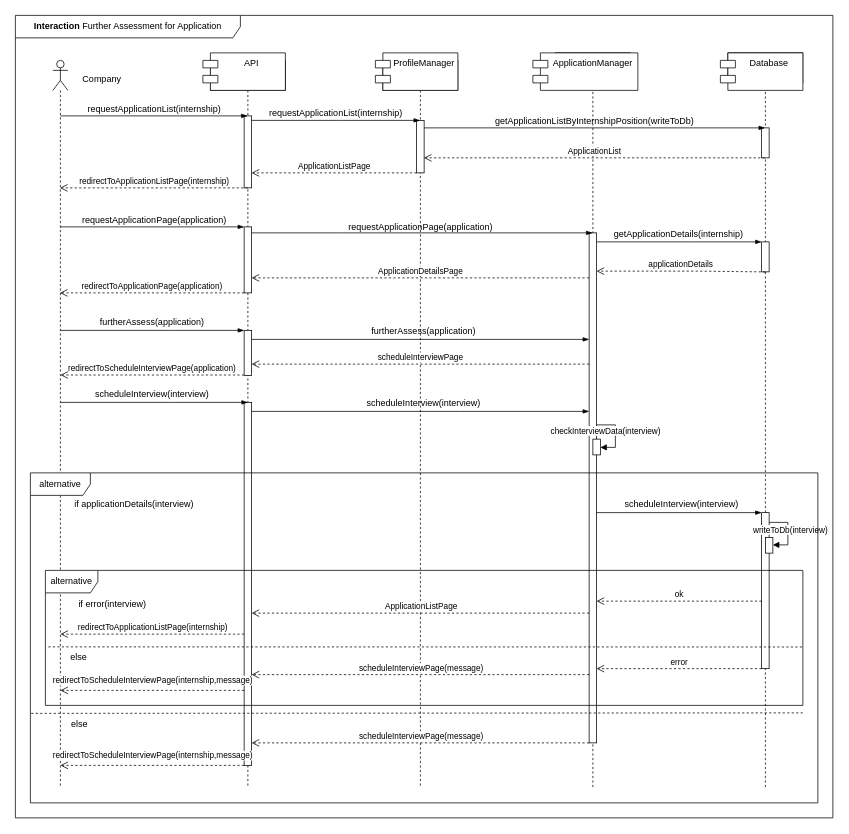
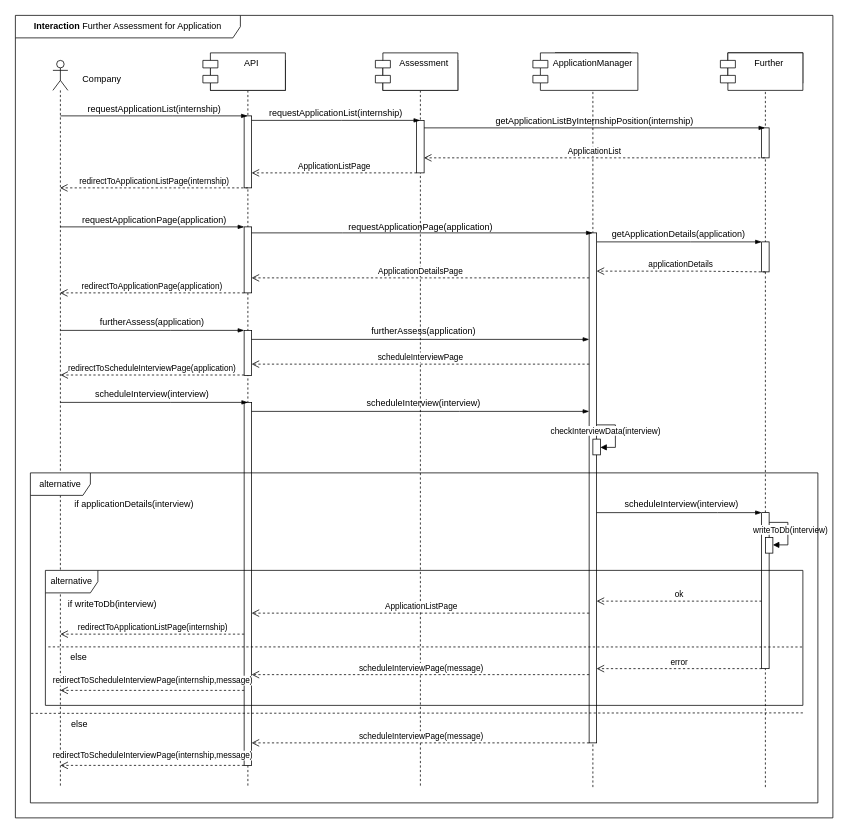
(424, 64) -> (424, 64)
(769, 64) -> (769, 64)
(595, 121) -> (595, 121)
(679, 234) -> (679, 234)
(113, 604) -> (113, 604)
